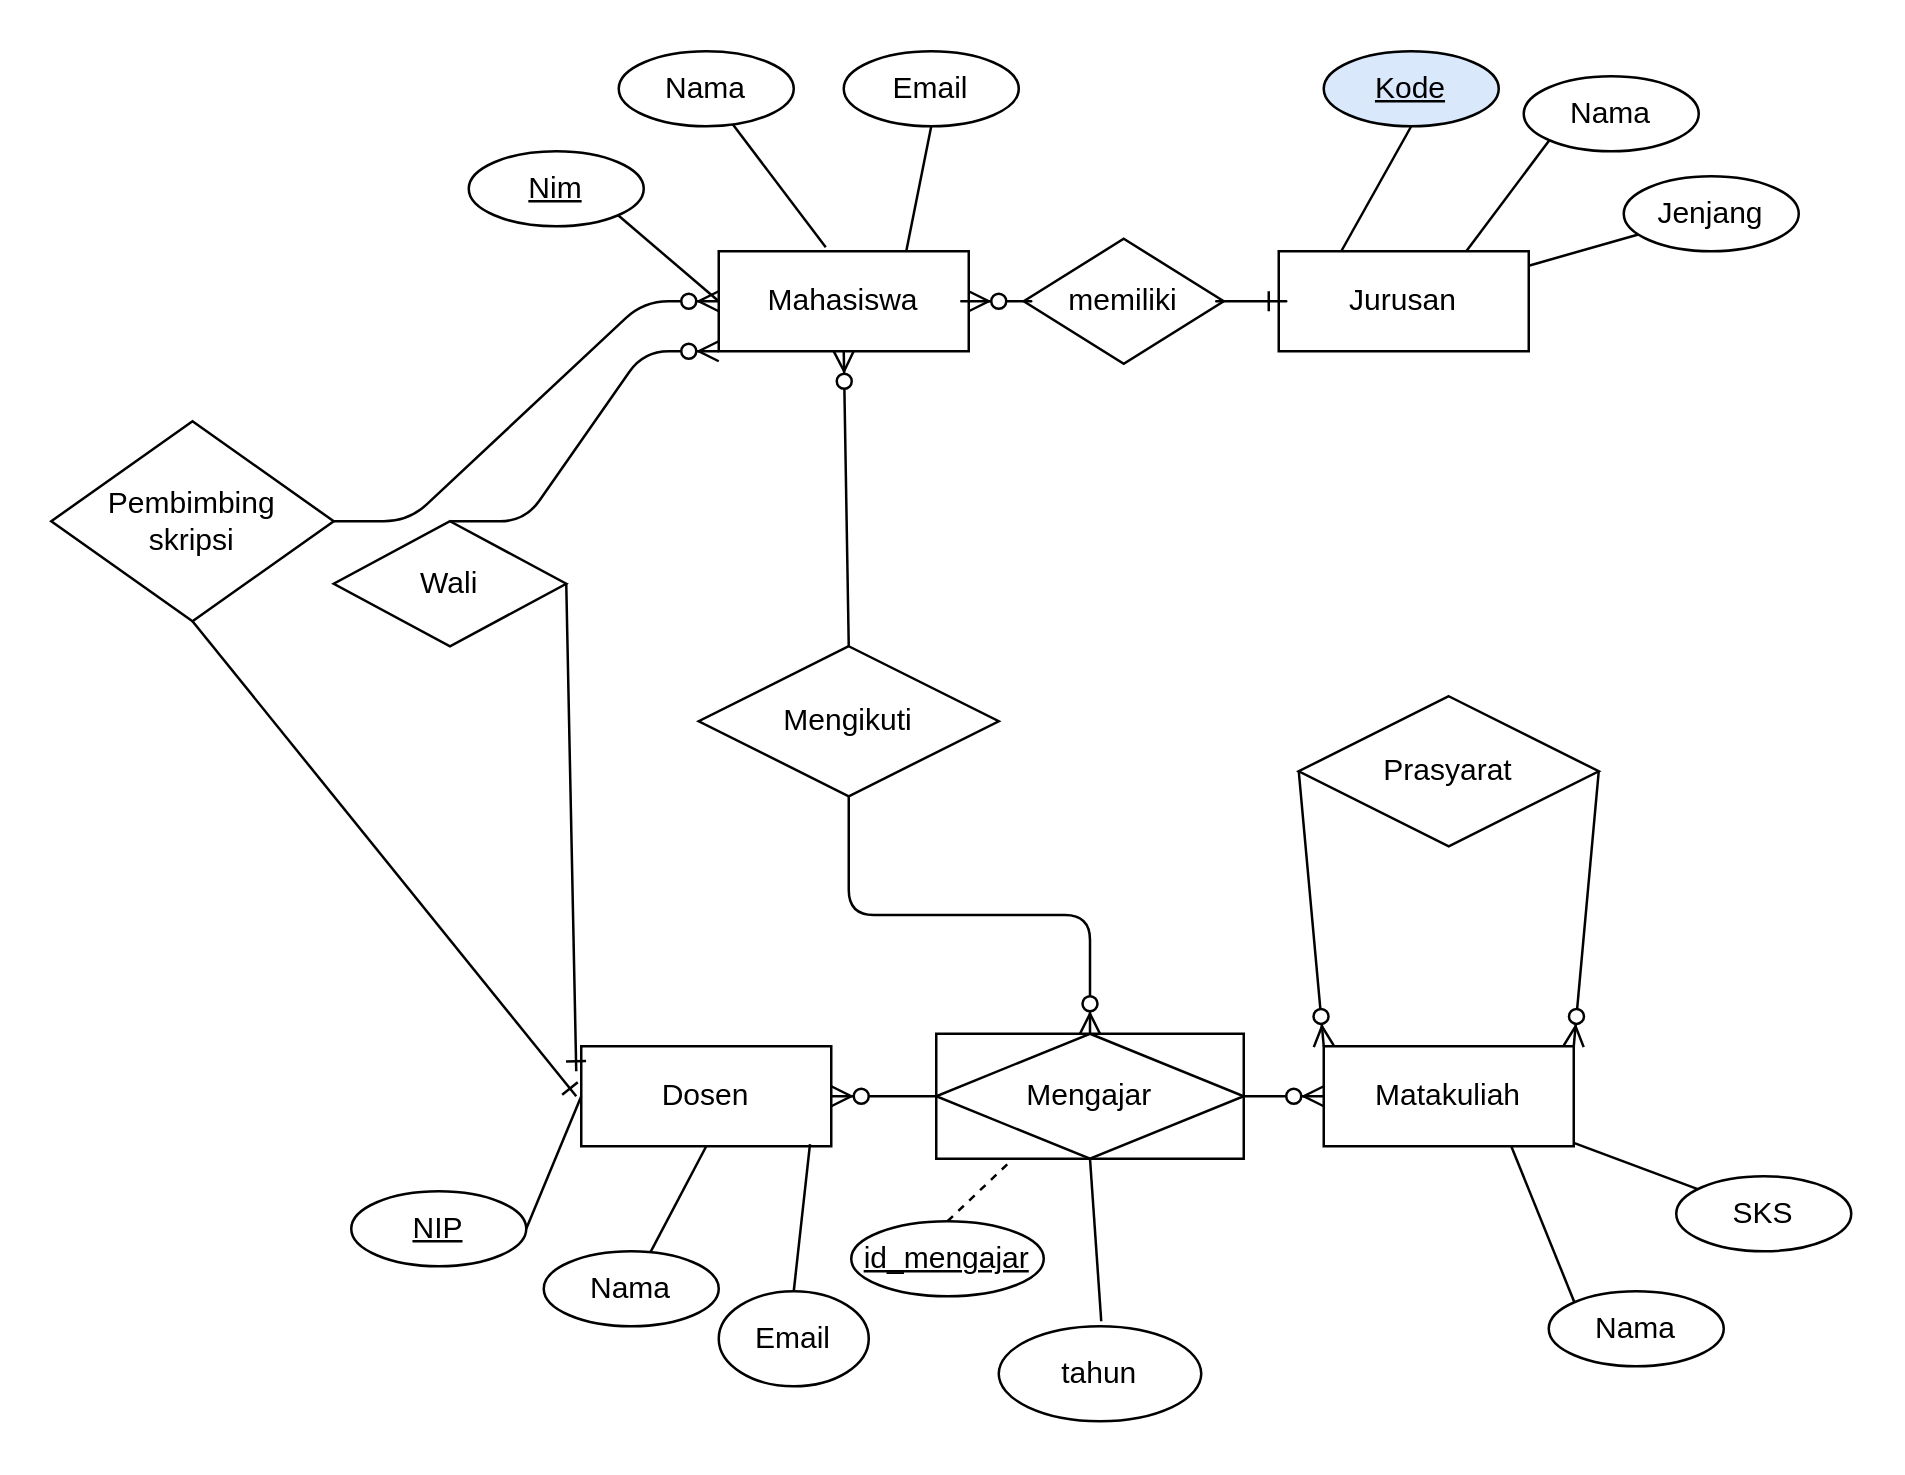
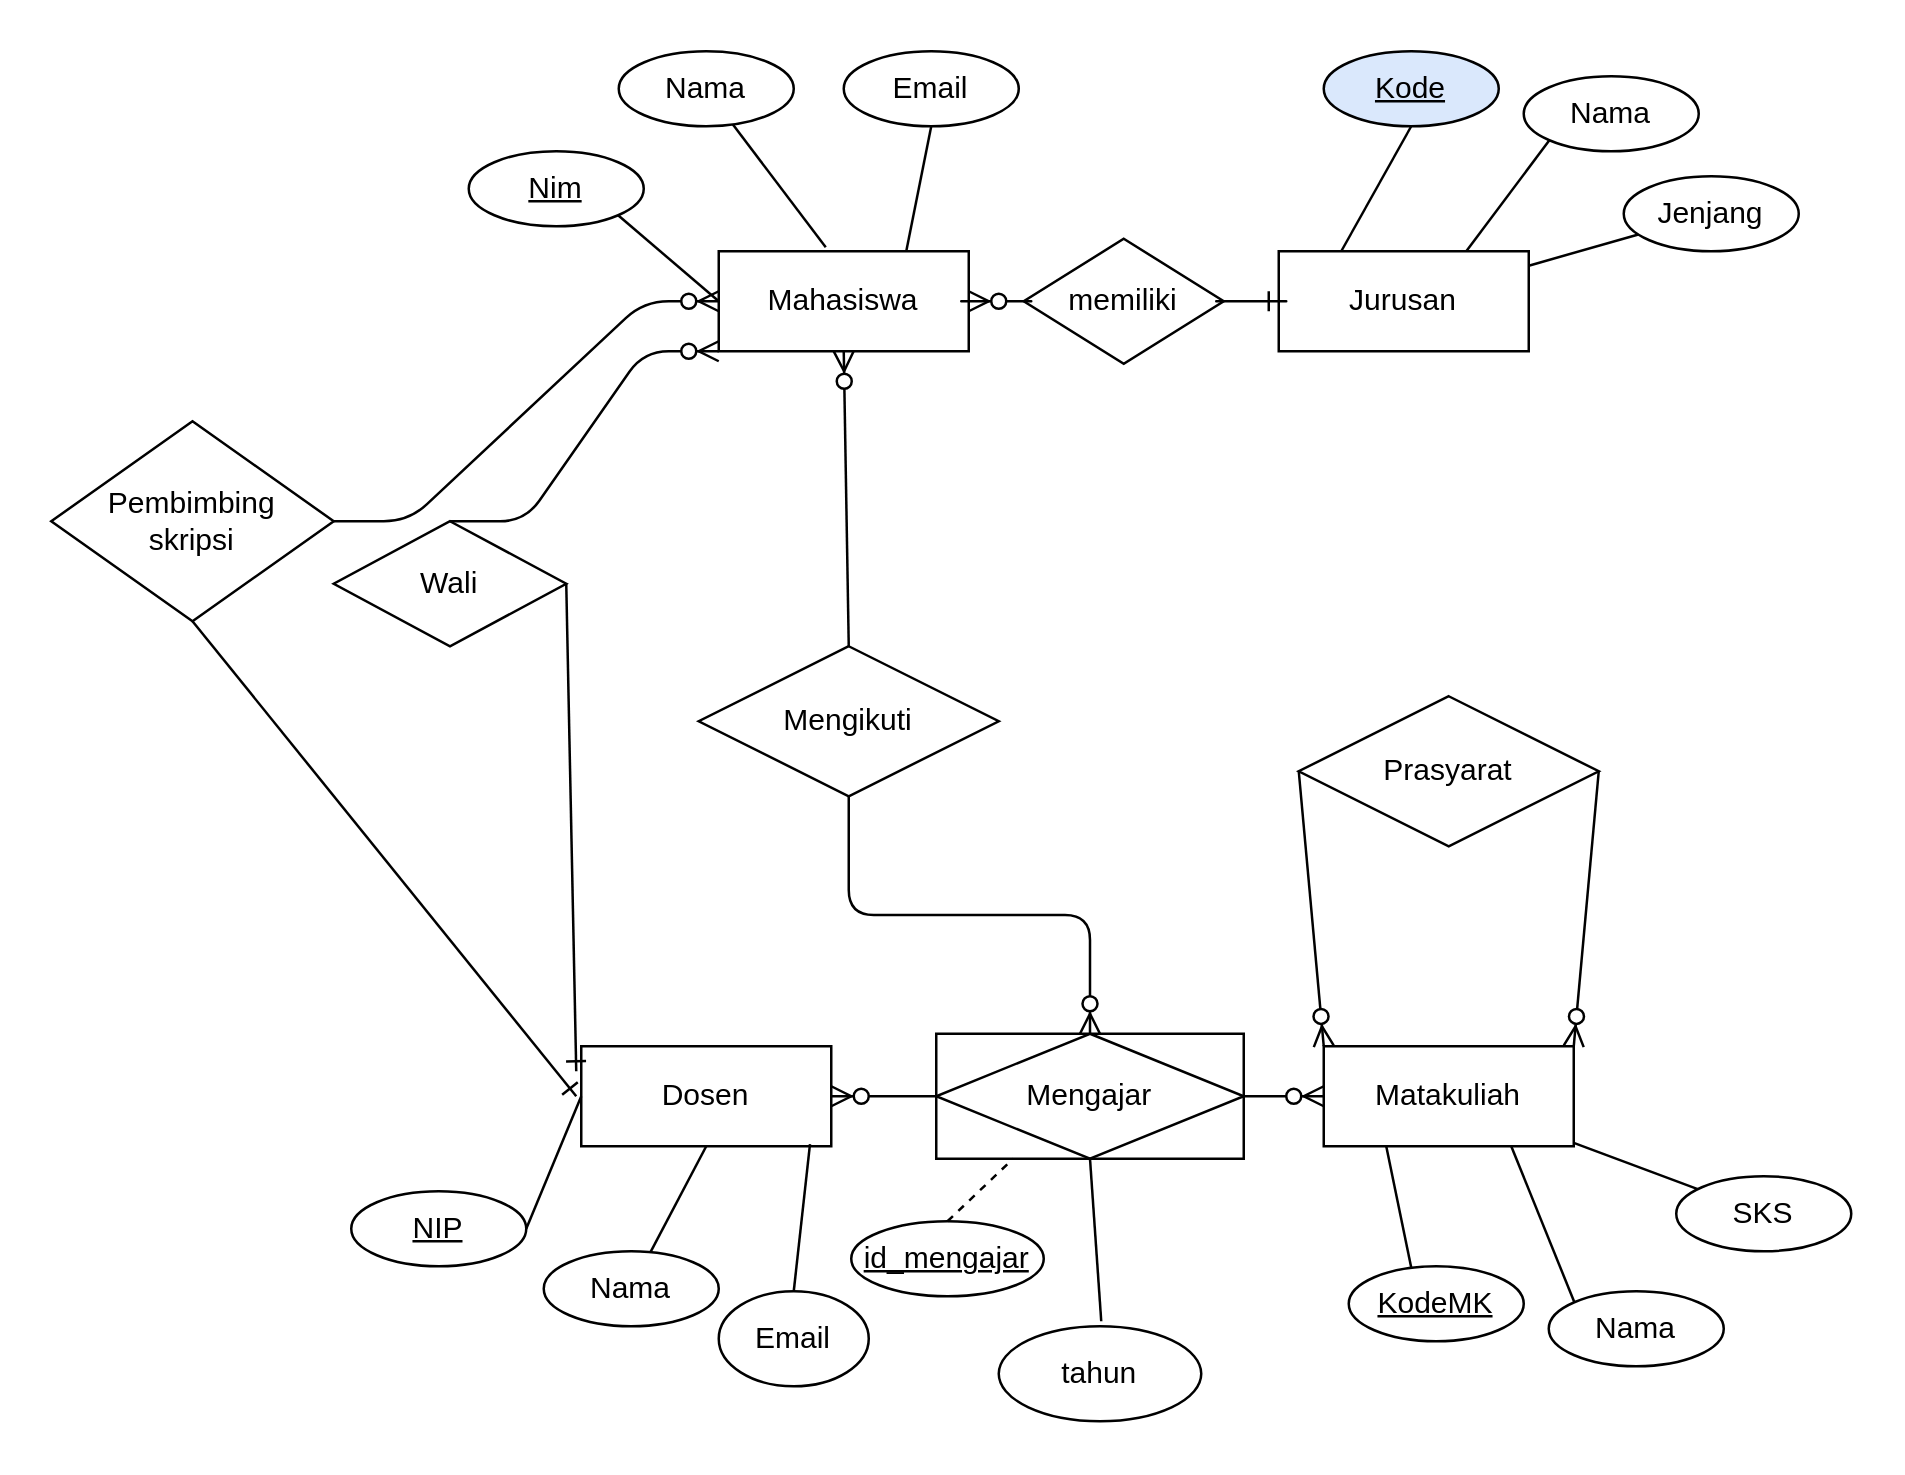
none -> (1399, 1207)
none -> (1436, 1304)
